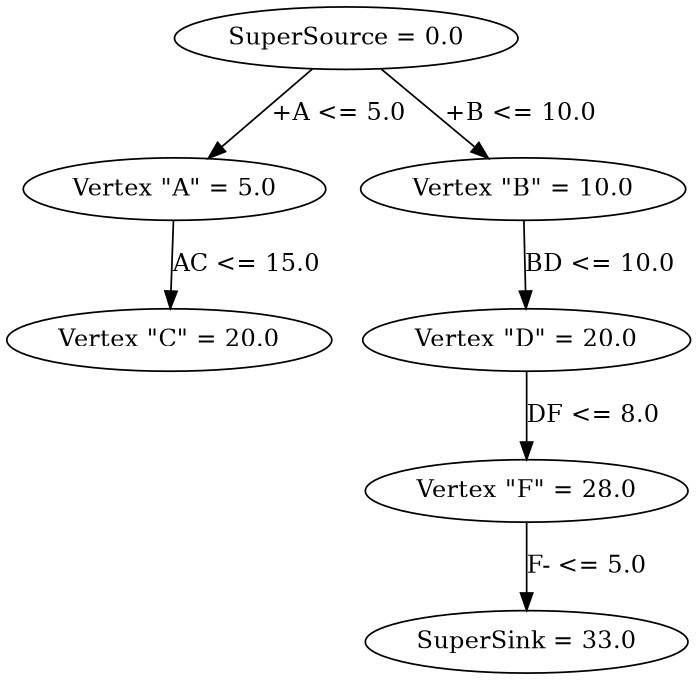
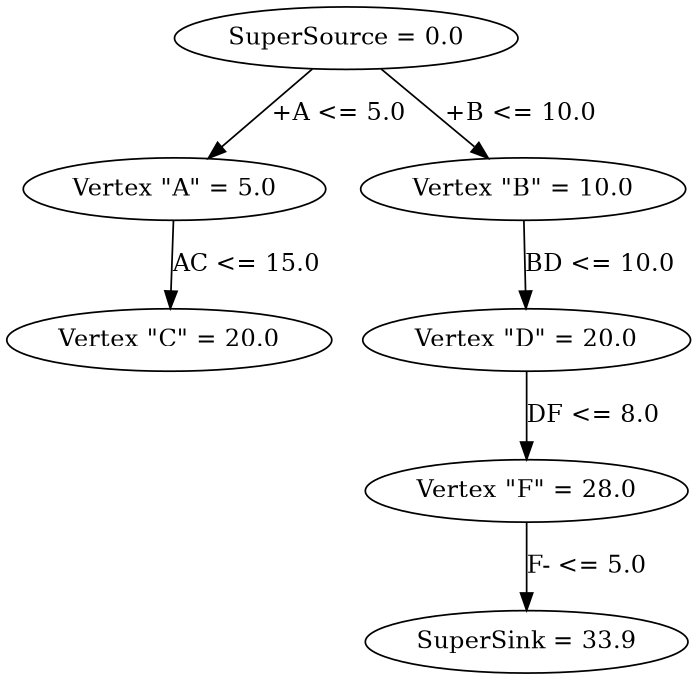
(527, 642) -> (527, 642)
